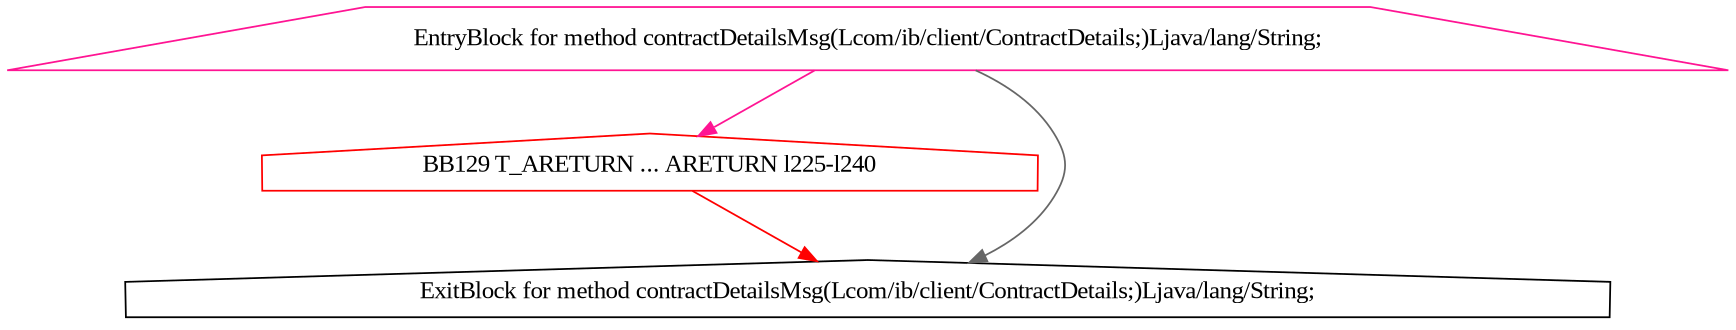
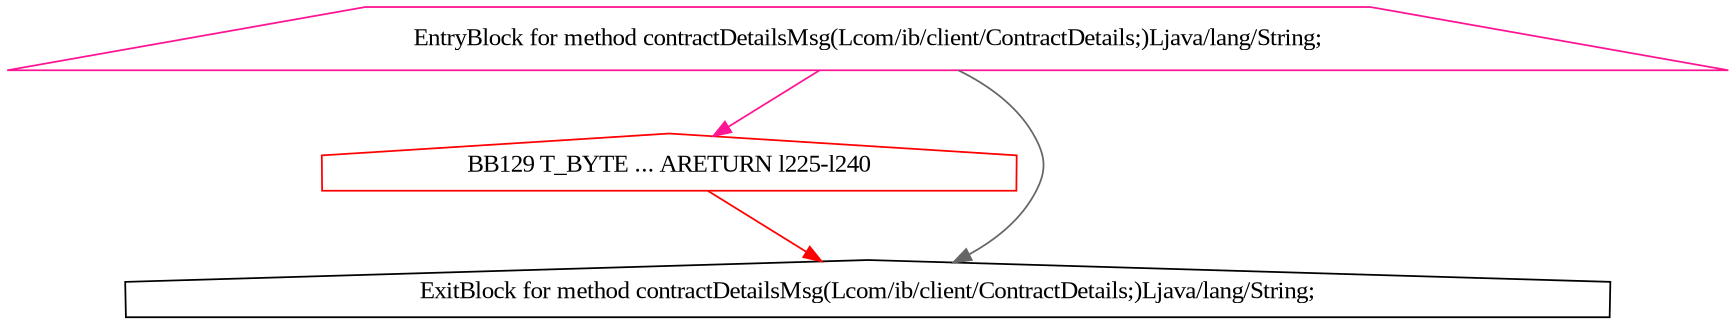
(650, 165) -> (669, 165)
